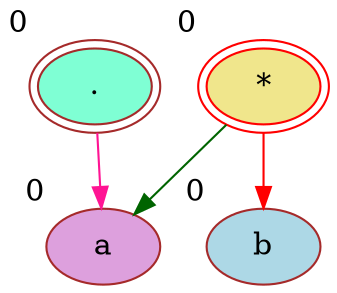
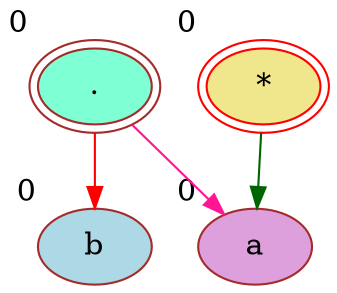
(264, 160) -> (95, 160)
